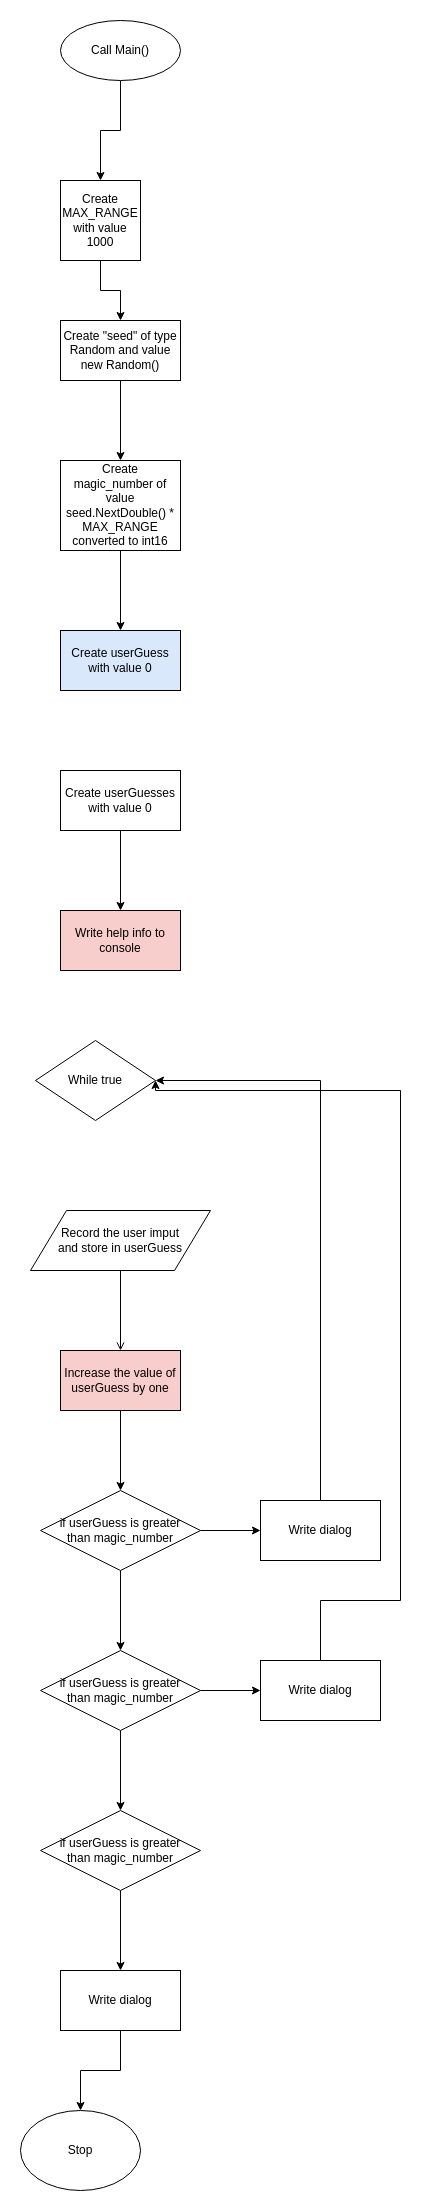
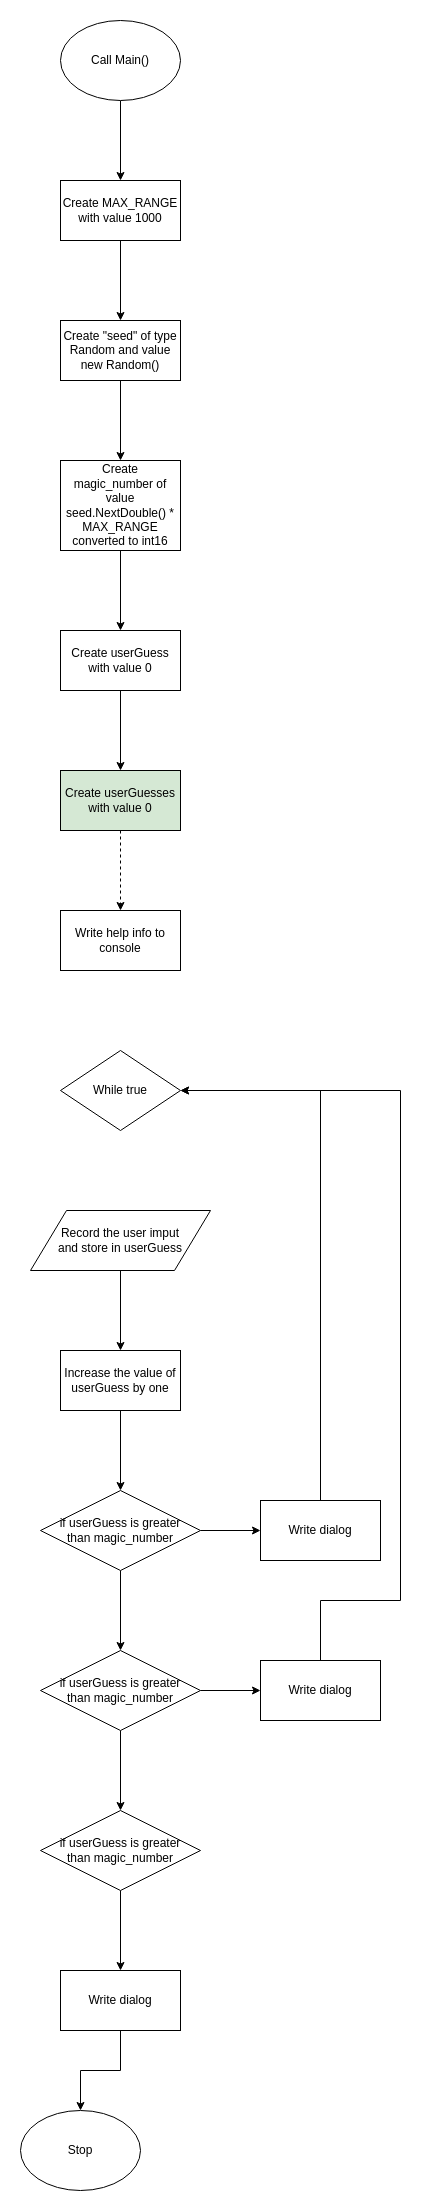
(121, 51) -> (121, 61)
(101, 221) -> (121, 211)
(121, 661) -> (121, 661)
none -> (121, 727)
(121, 801) -> (121, 801)
(121, 868) -> (121, 868)
(121, 941) -> (121, 941)
(96, 1081) -> (121, 1091)
(121, 1344) -> (121, 1342)
(121, 1381) -> (121, 1381)
